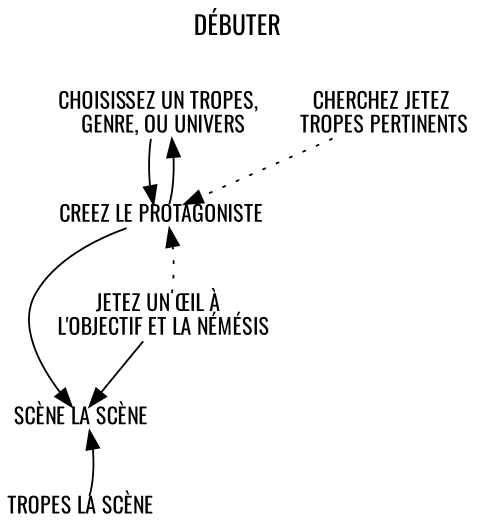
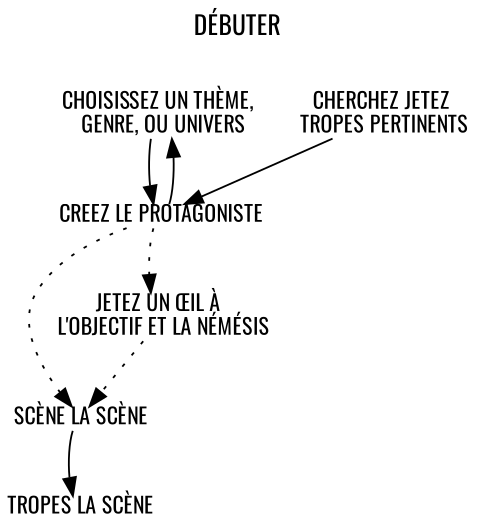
(161, 115) -> (161, 115)
(267, 168) -> (267, 168)
(174, 270) -> (150, 251)
(38, 291) -> (38, 291)
(122, 367) -> (122, 367)
(93, 473) -> (69, 454)
